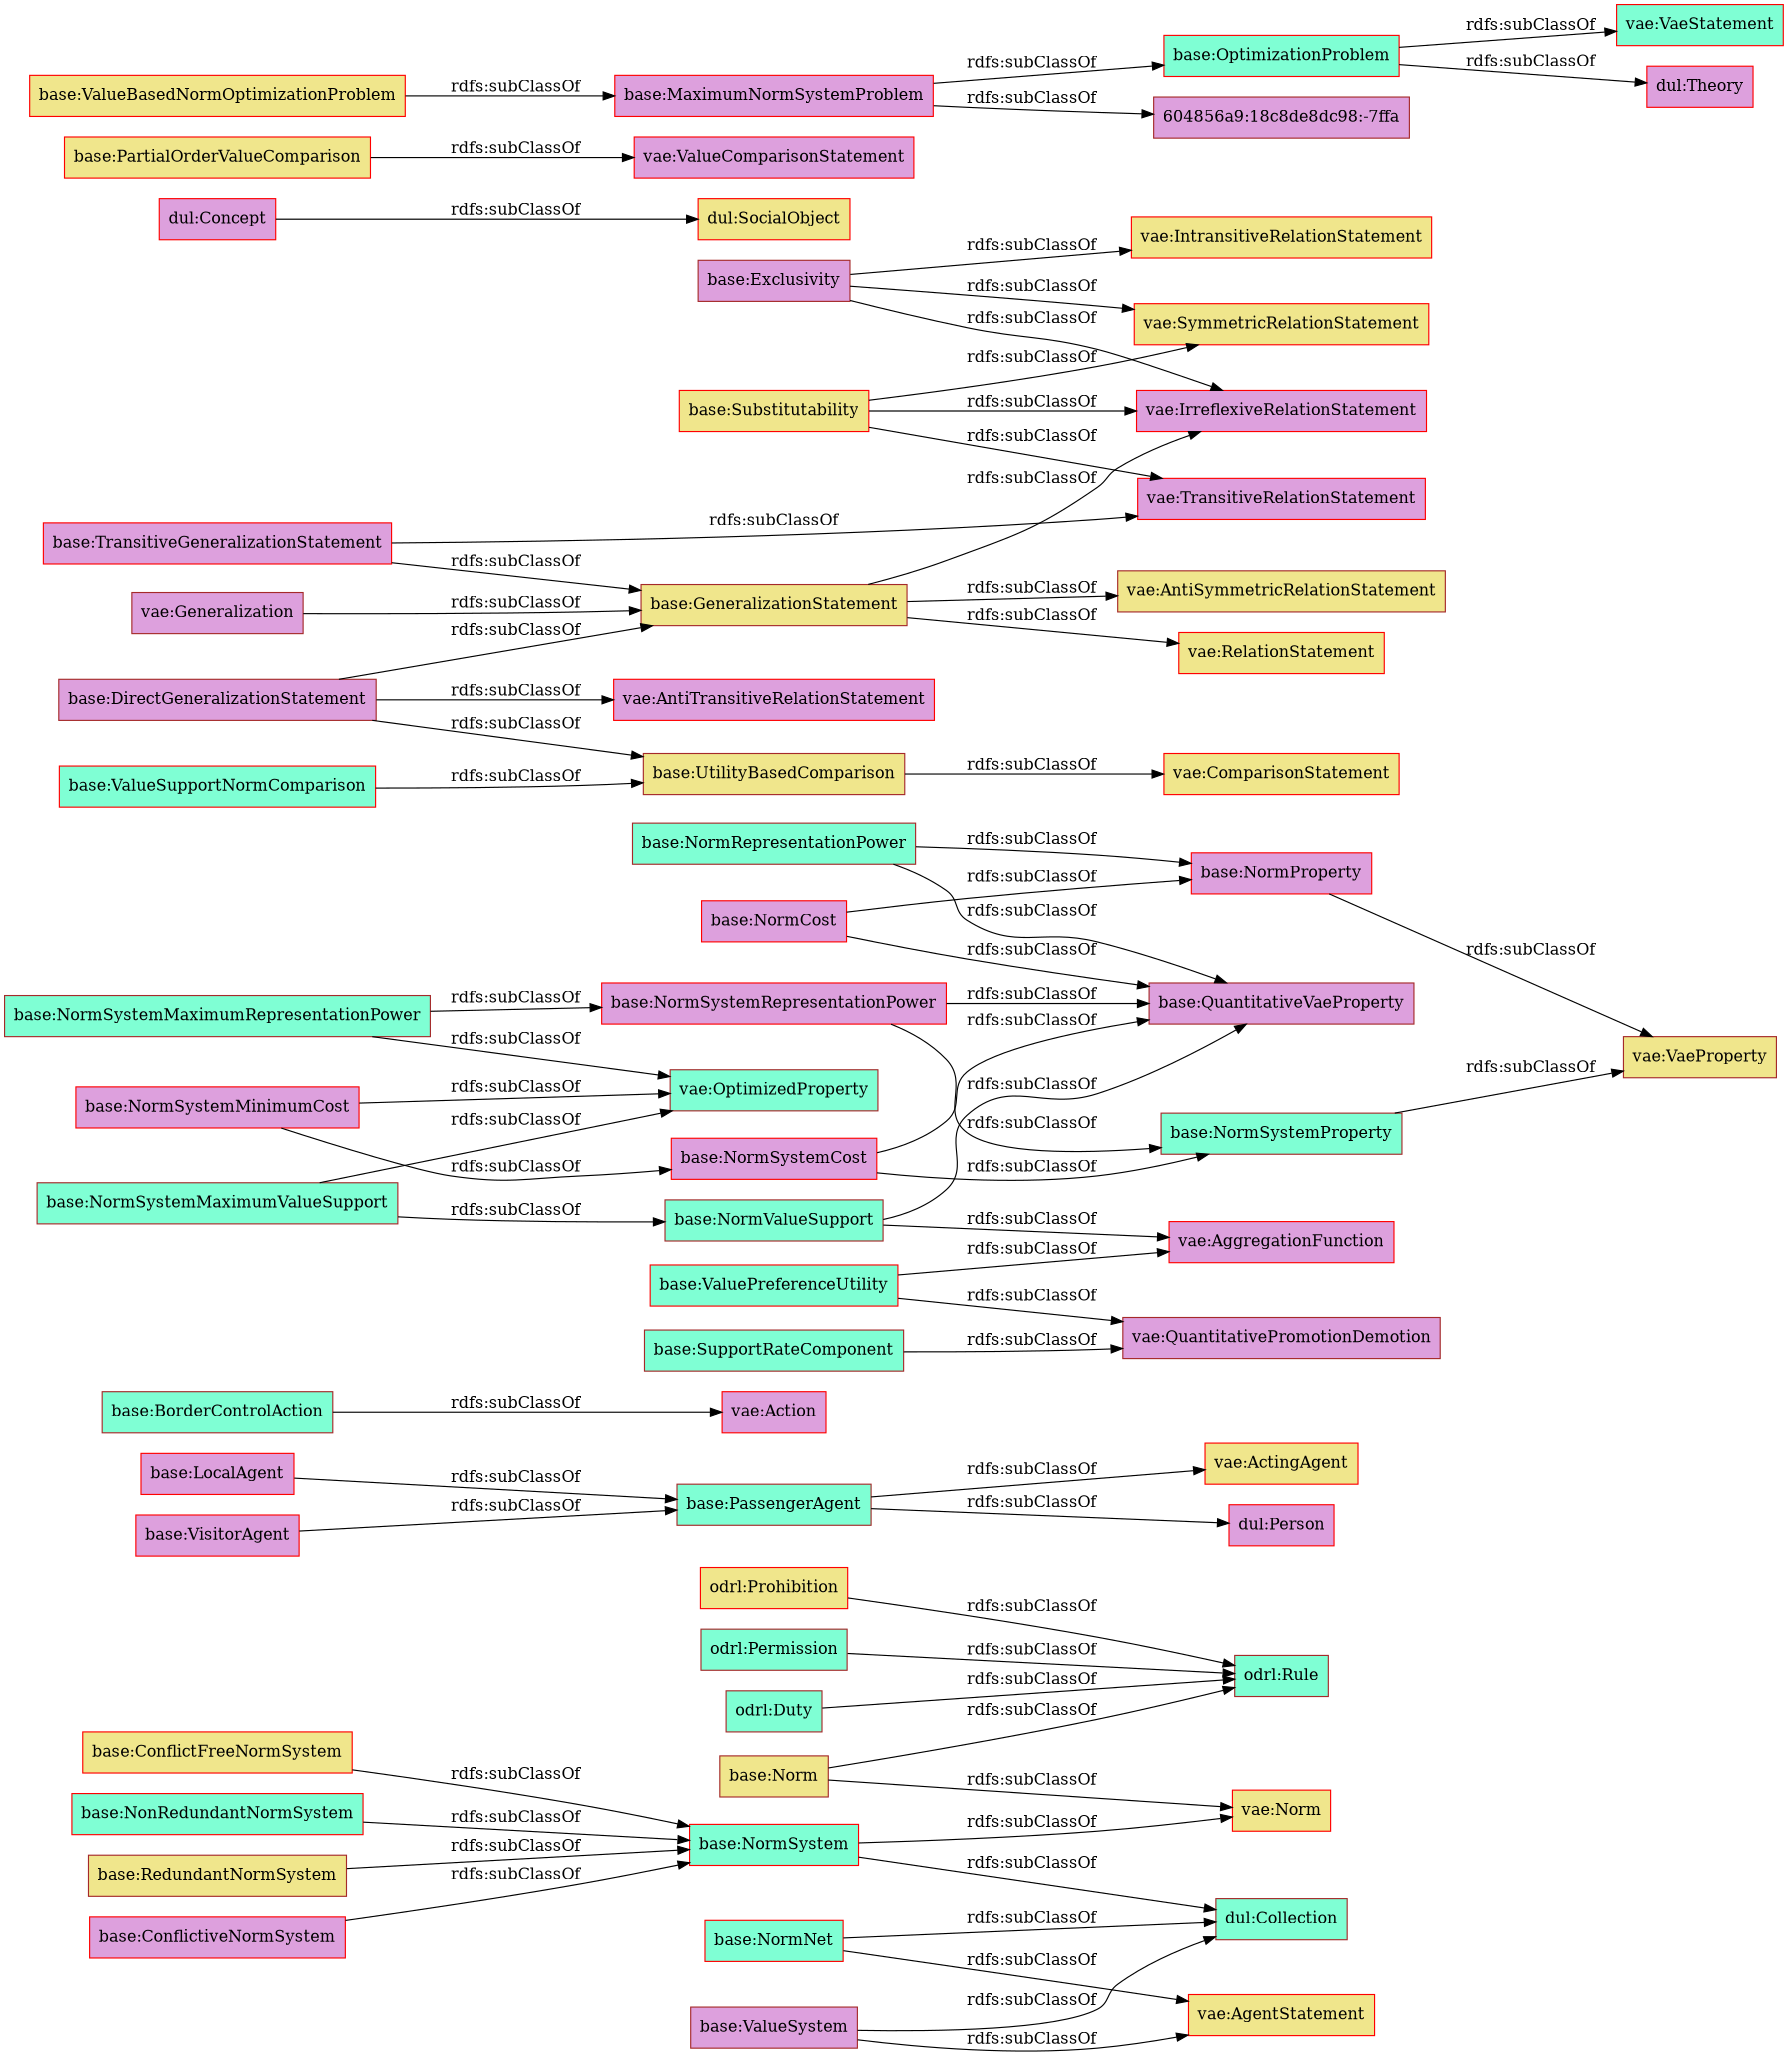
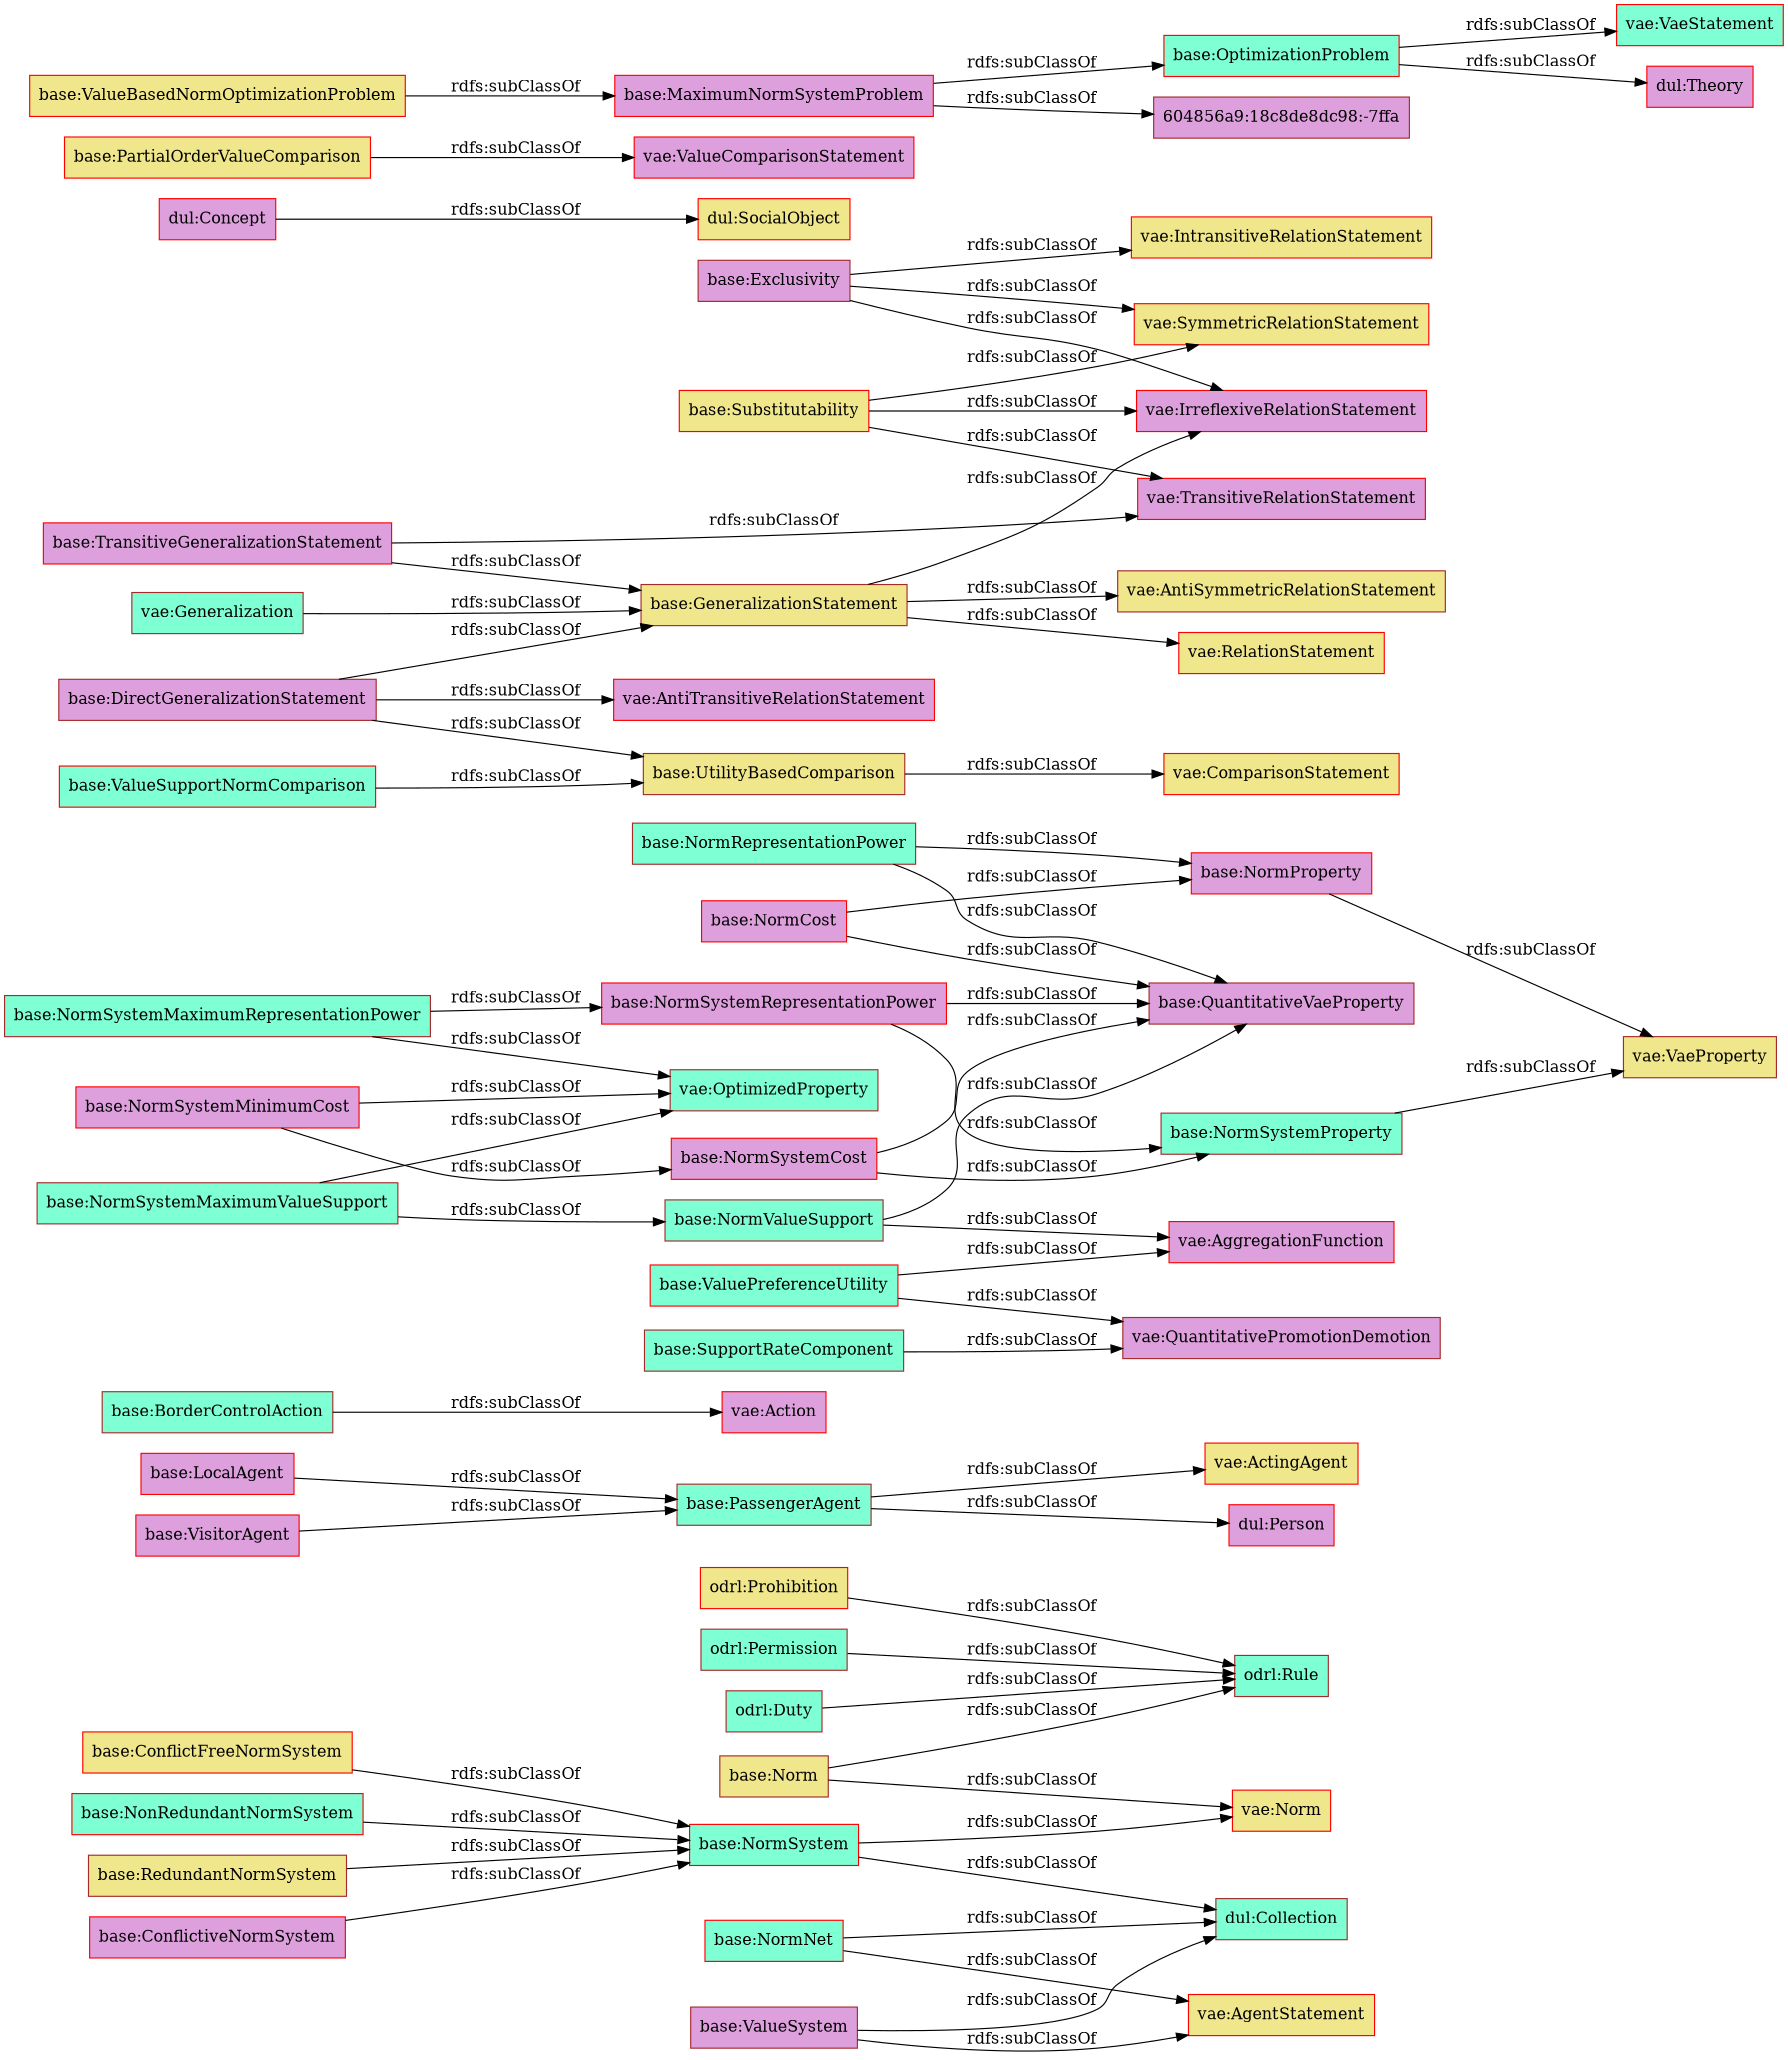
(217, 613) -> (217, 613)
